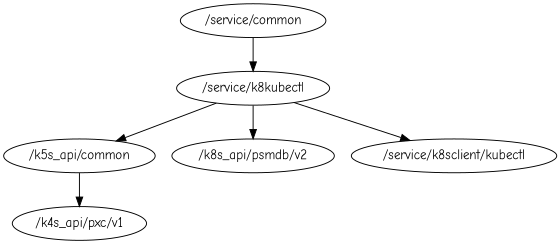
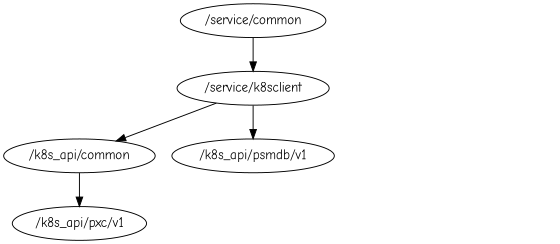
(253, 88) -> (253, 88)
(79, 156) -> (79, 156)
(253, 156) -> (253, 156)
(454, 156) -> none
(79, 223) -> (79, 223)
